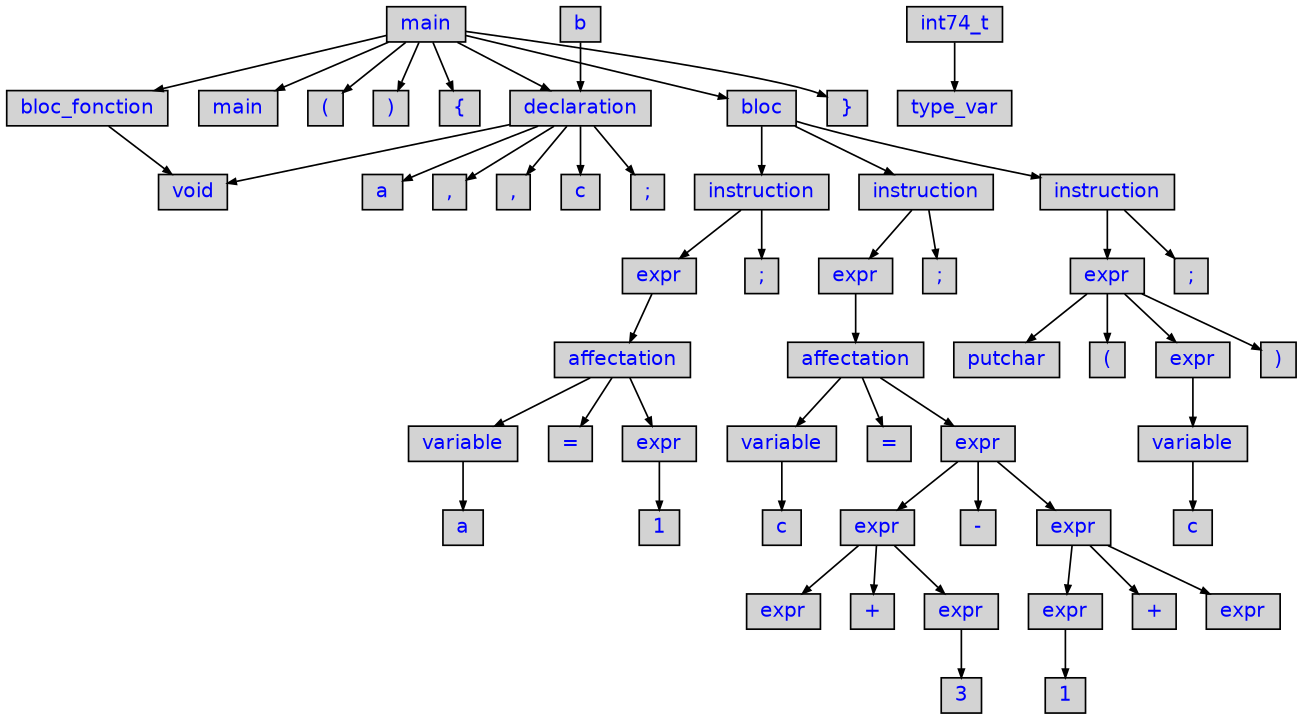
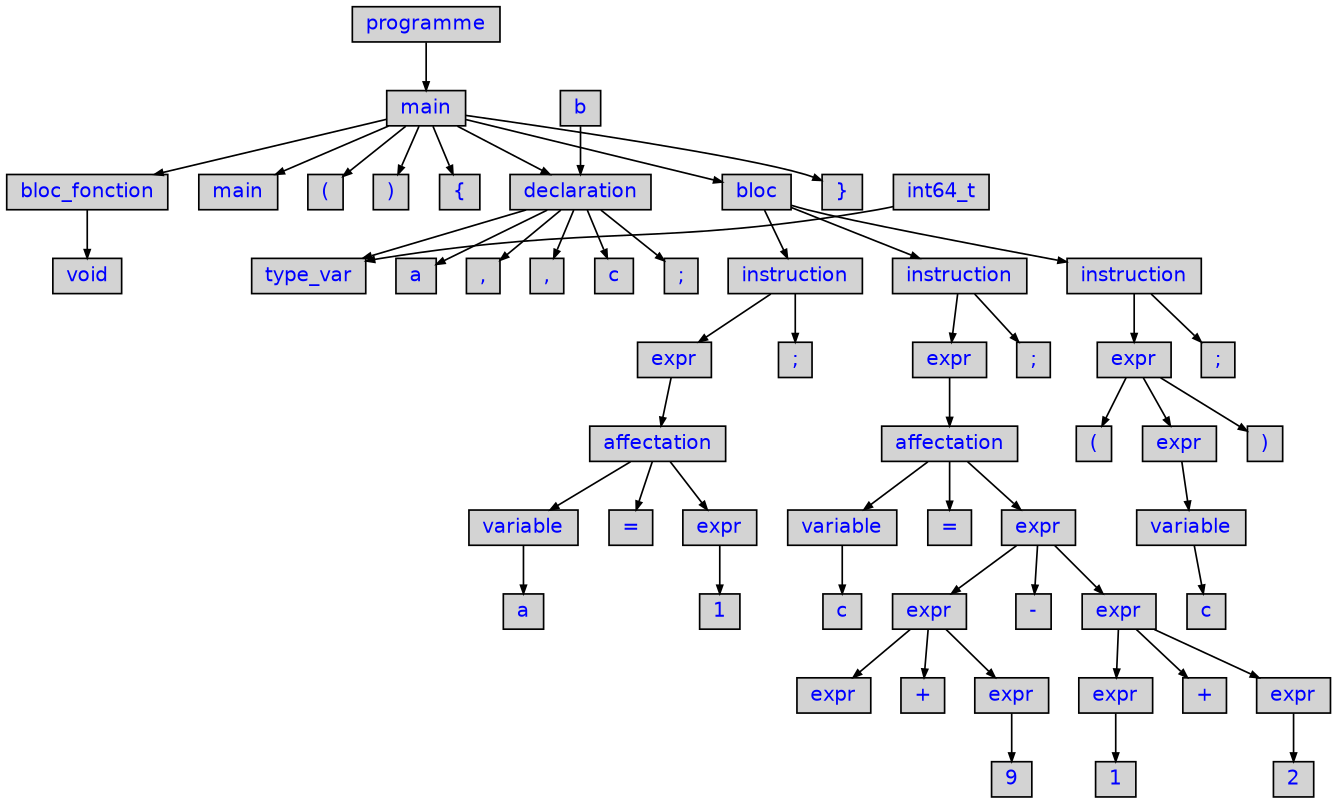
none -> (426, 24)
(955, 24) -> (941, 192)
(373, 153) -> (449, 233)
(1007, 360) -> none
(961, 695) -> (1012, 779)
none -> (1294, 779)
